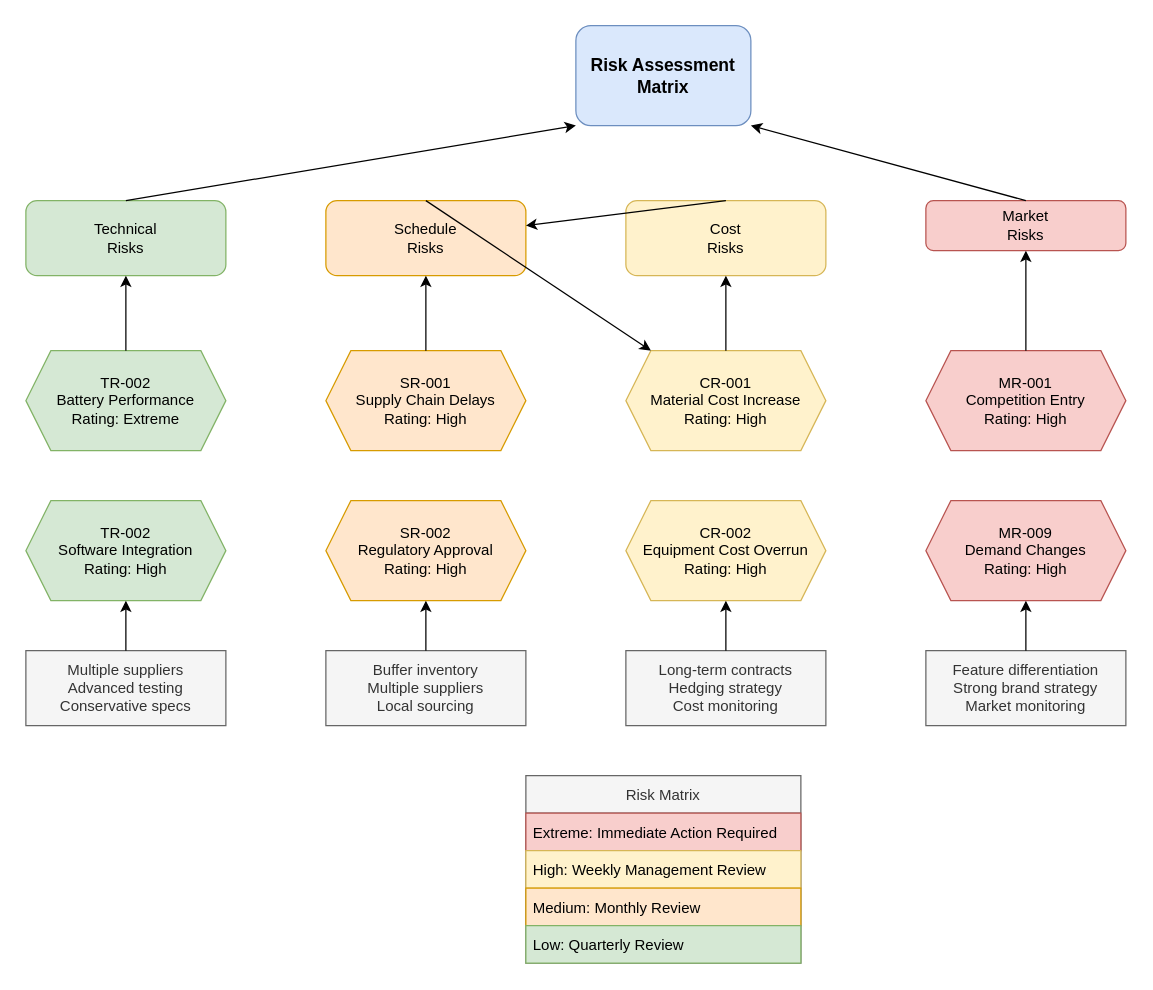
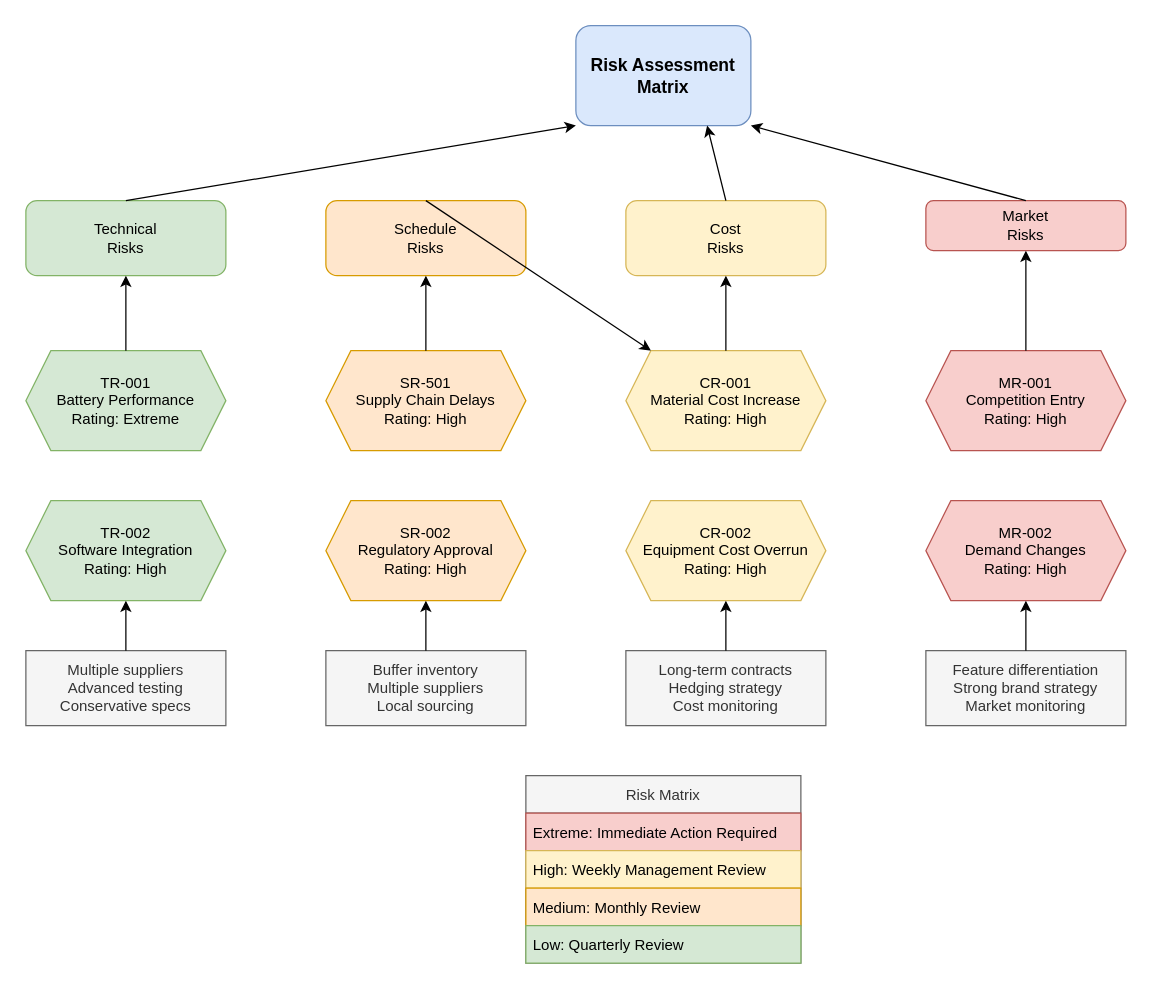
(630, 213) -> (717, 167)
(126, 401) -> (126, 401)
(426, 401) -> (426, 401)
(1026, 551) -> (1026, 551)
